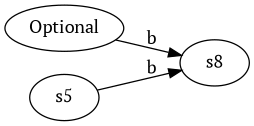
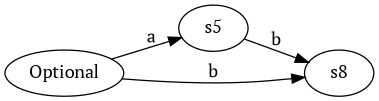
none -> (140, 50)
